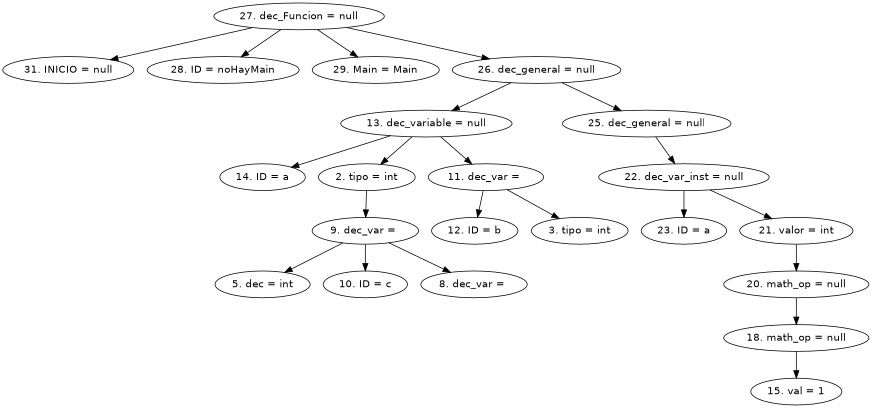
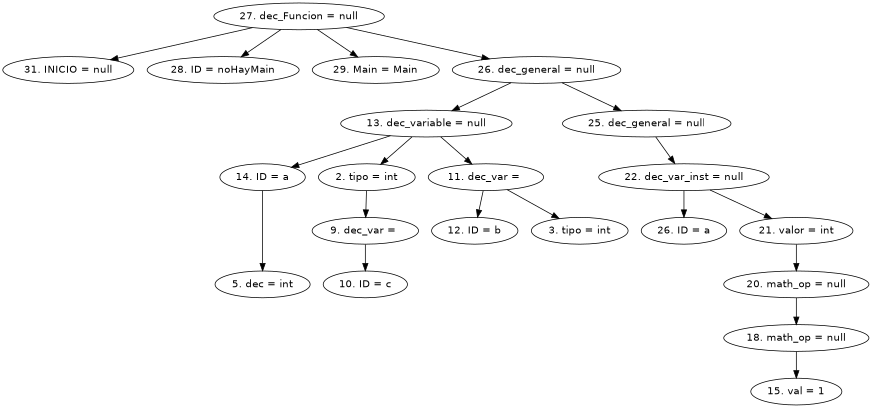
(684, 231) -> (684, 231)
(317, 256) -> (263, 227)
(474, 284) -> none
